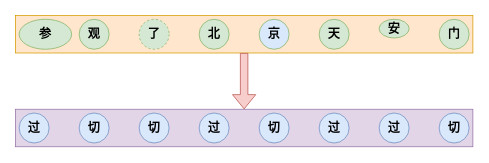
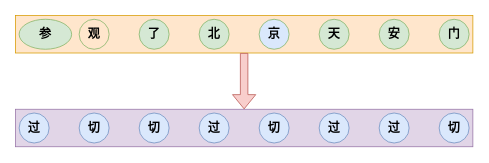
(394, 29) -> (394, 34)
(94, 34) -> (94, 34)
(154, 34) -> (154, 34)
